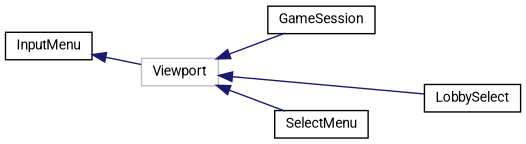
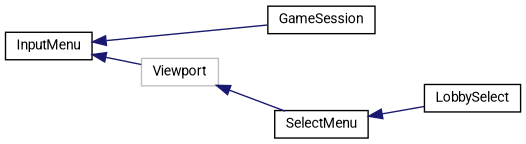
(257, 44) -> (187, 33)
(328, 85) -> (403, 110)
